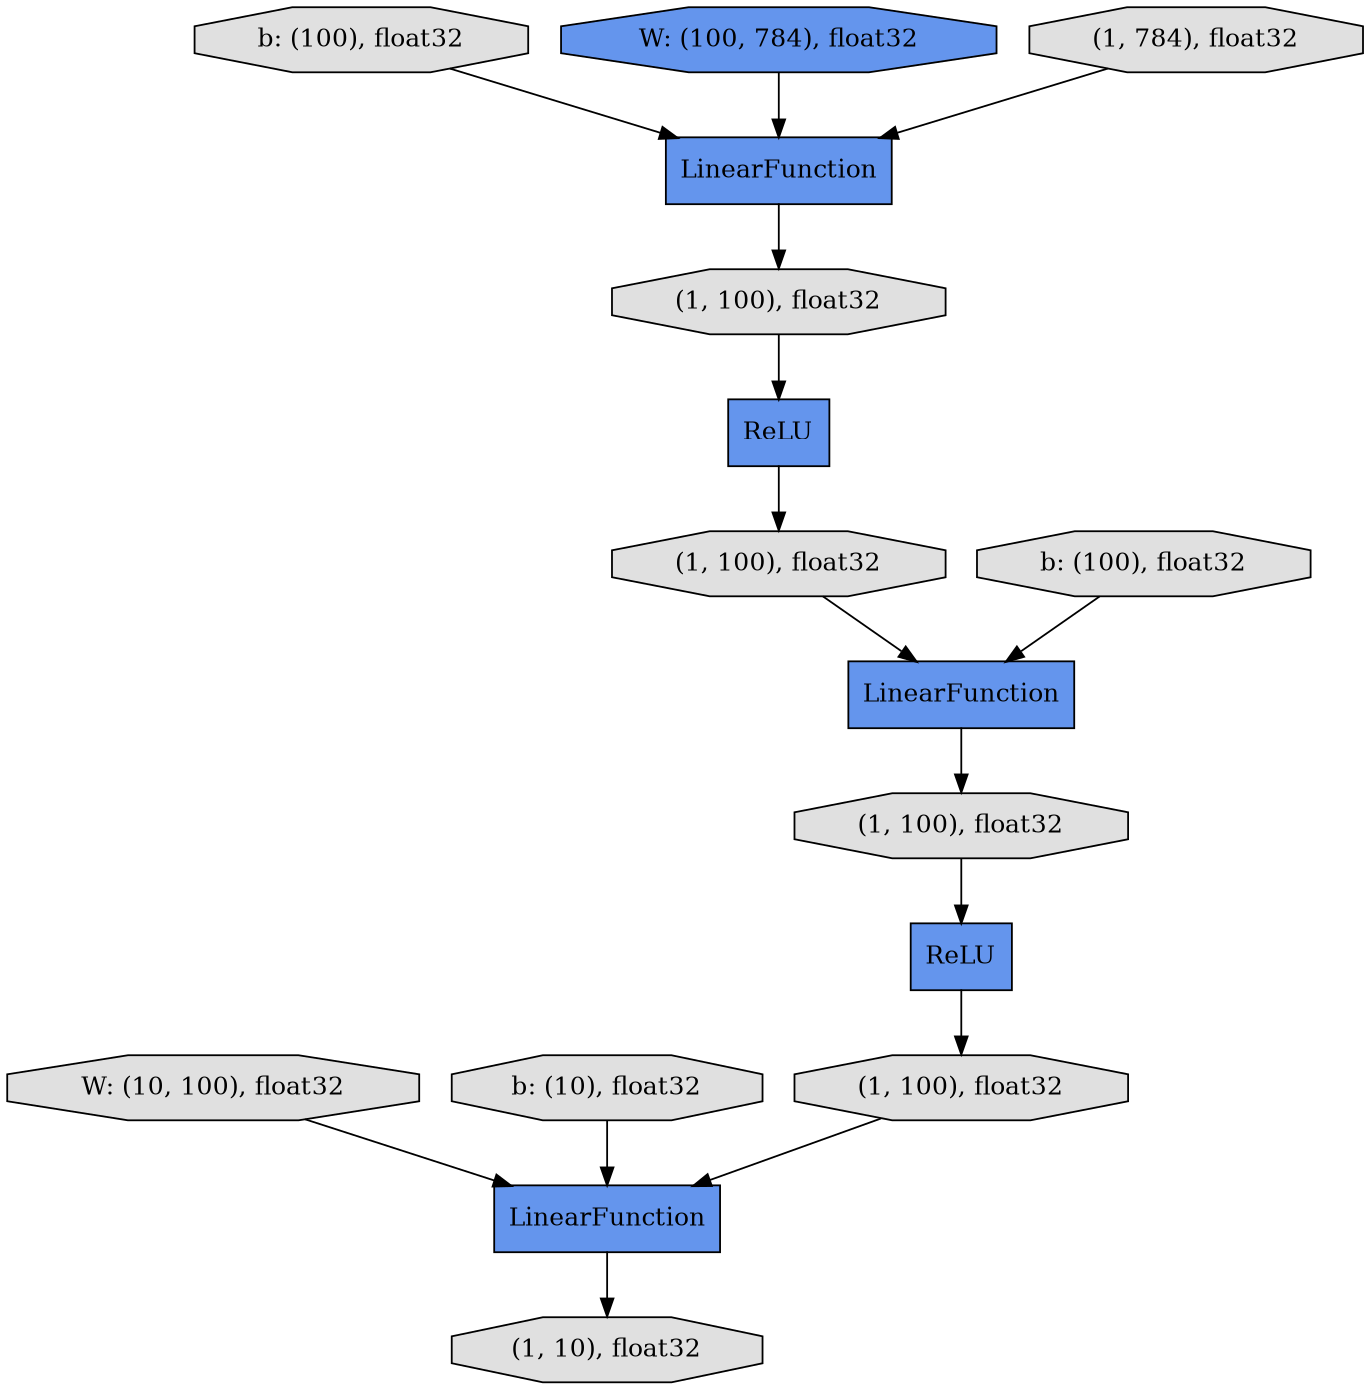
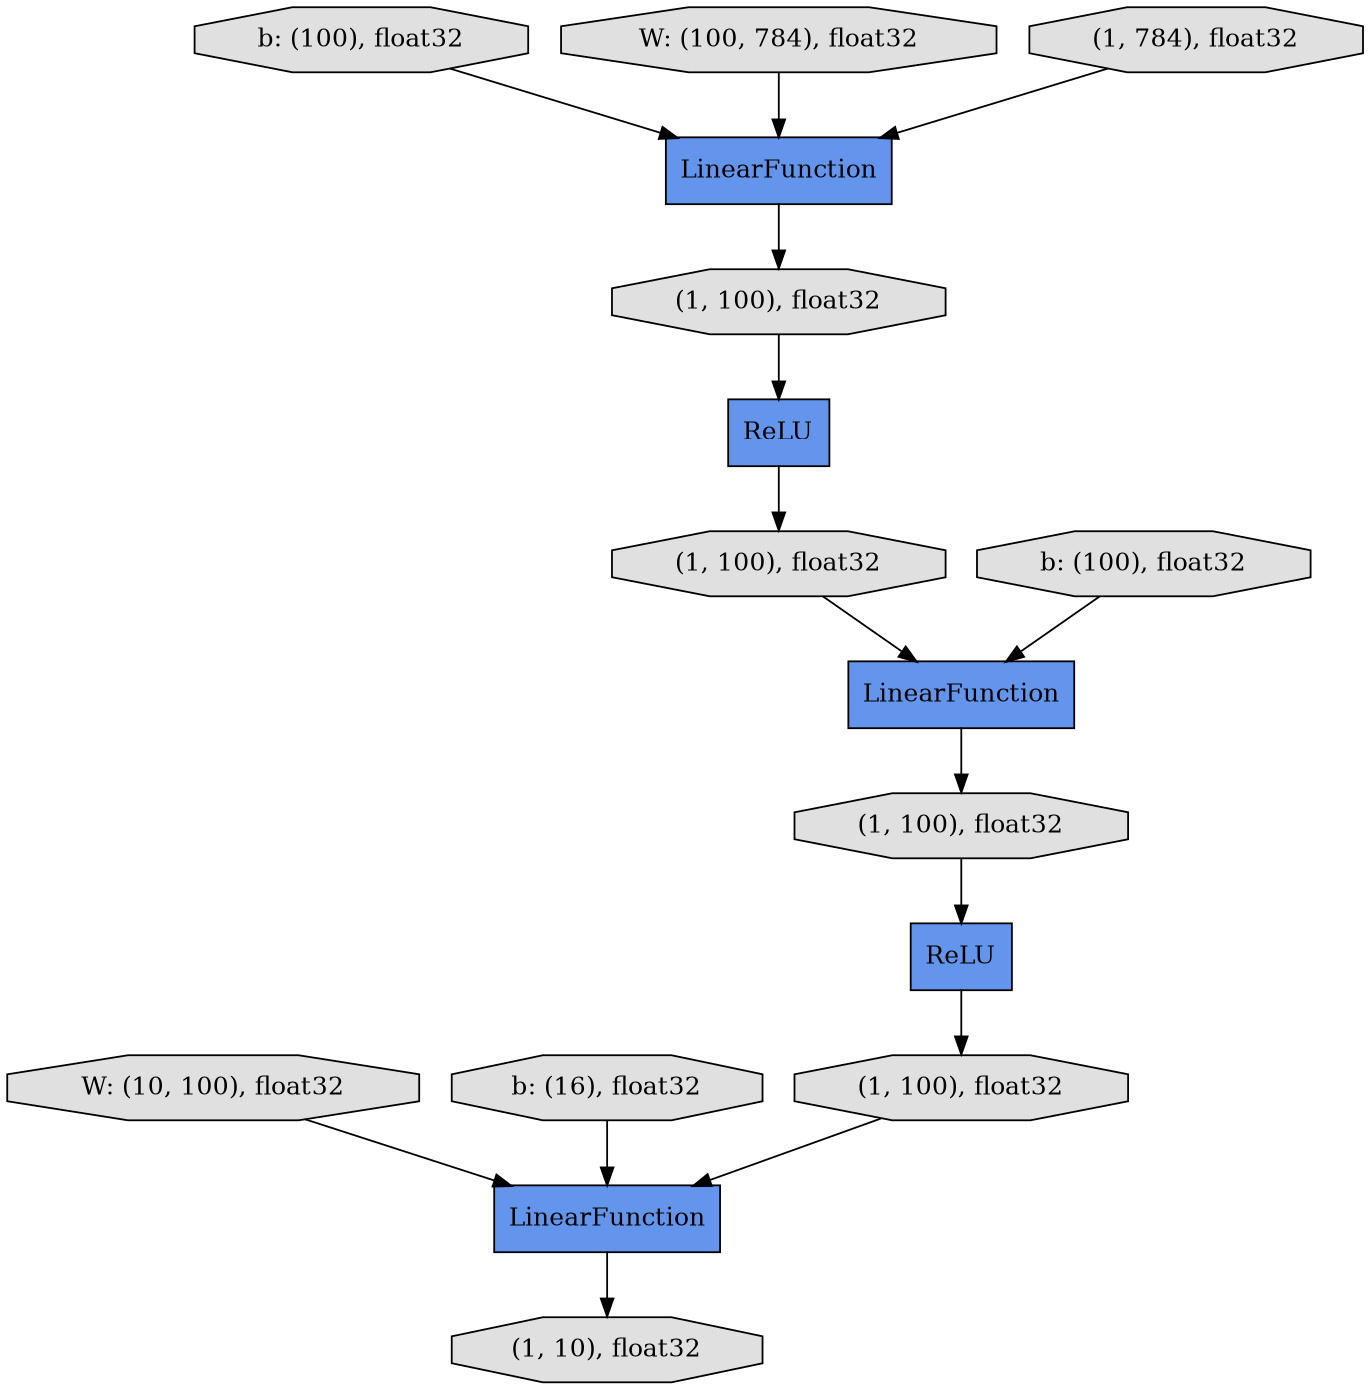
(779, 40) -> (779, 40)
(607, 1088) -> (607, 1088)
